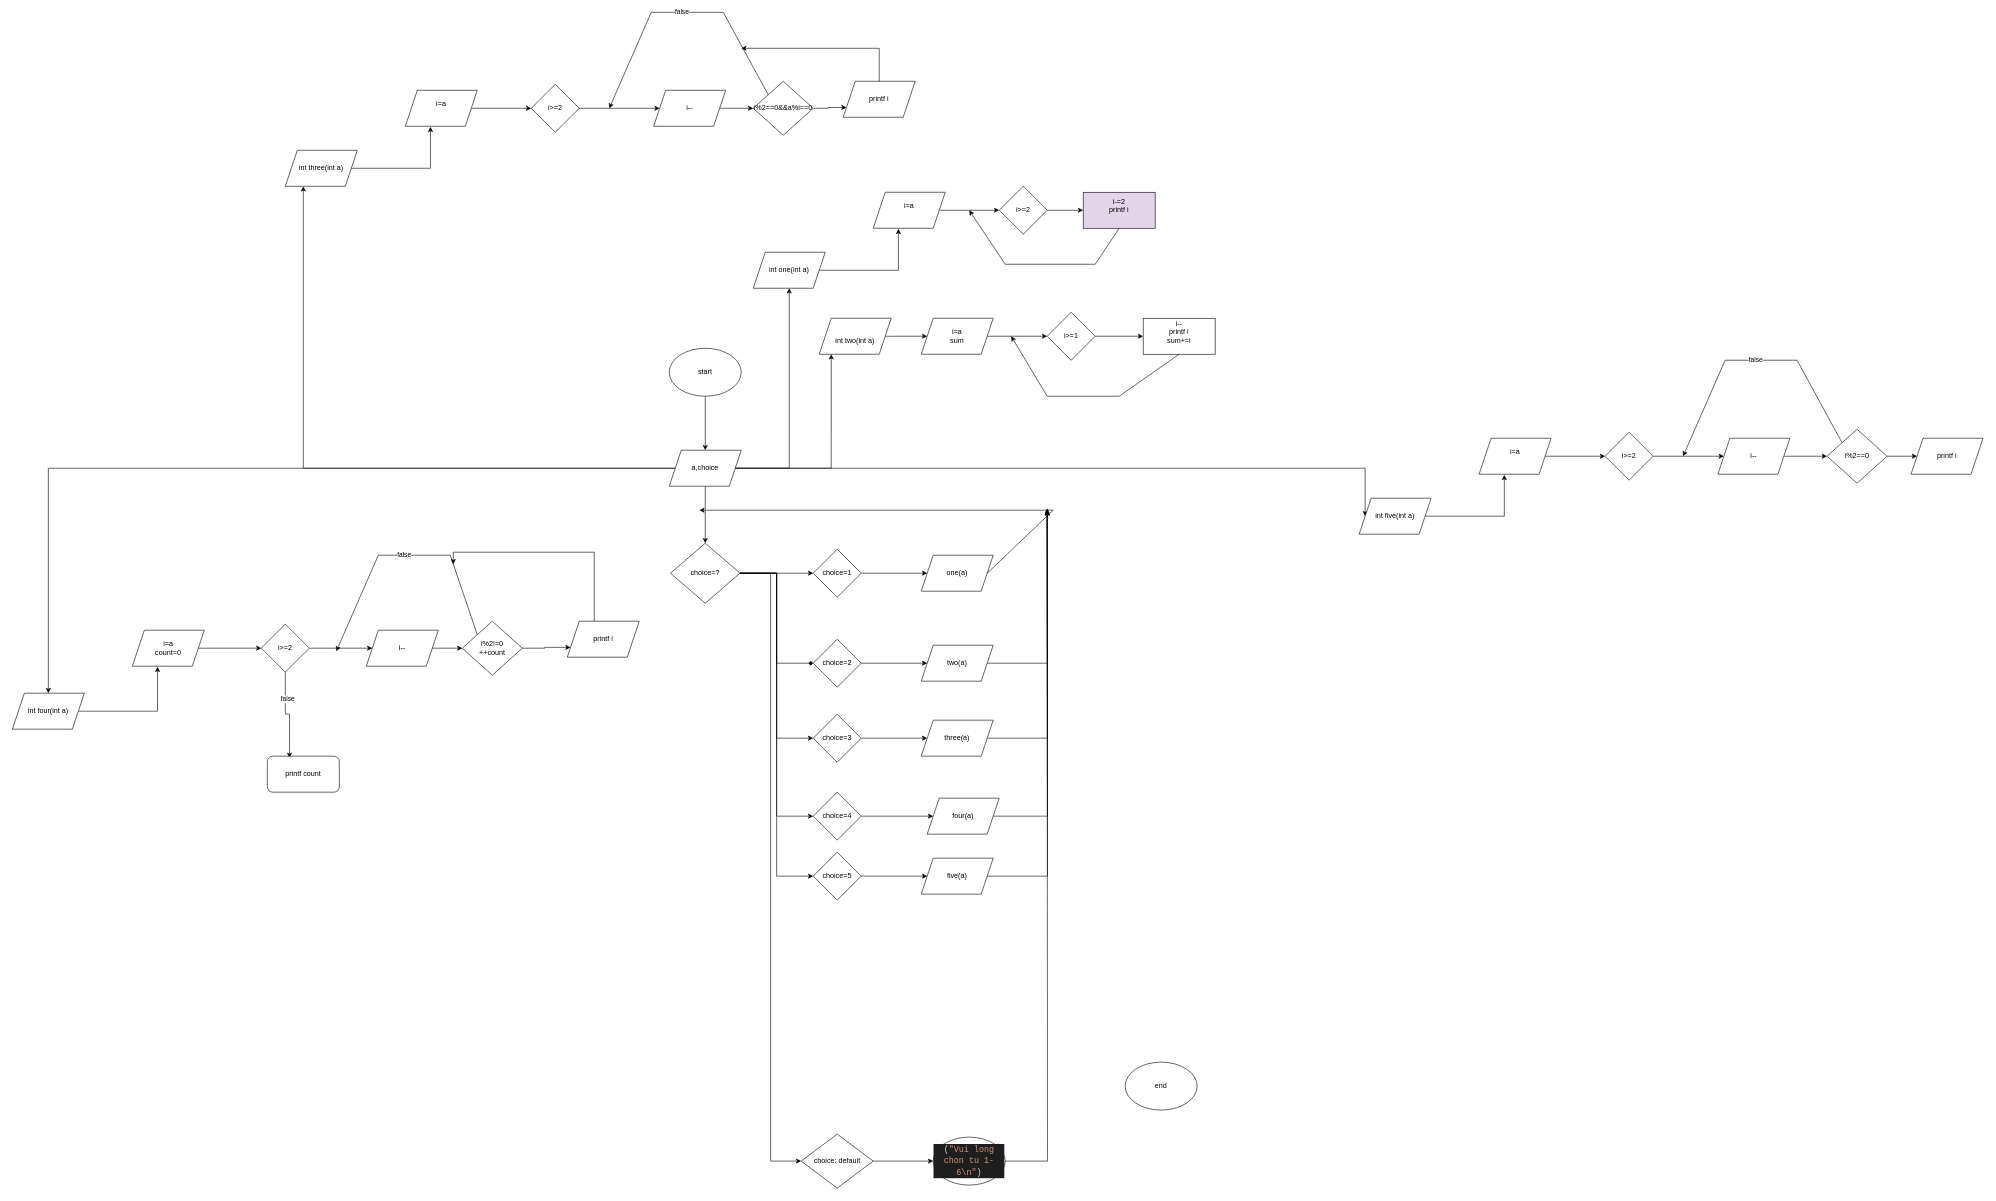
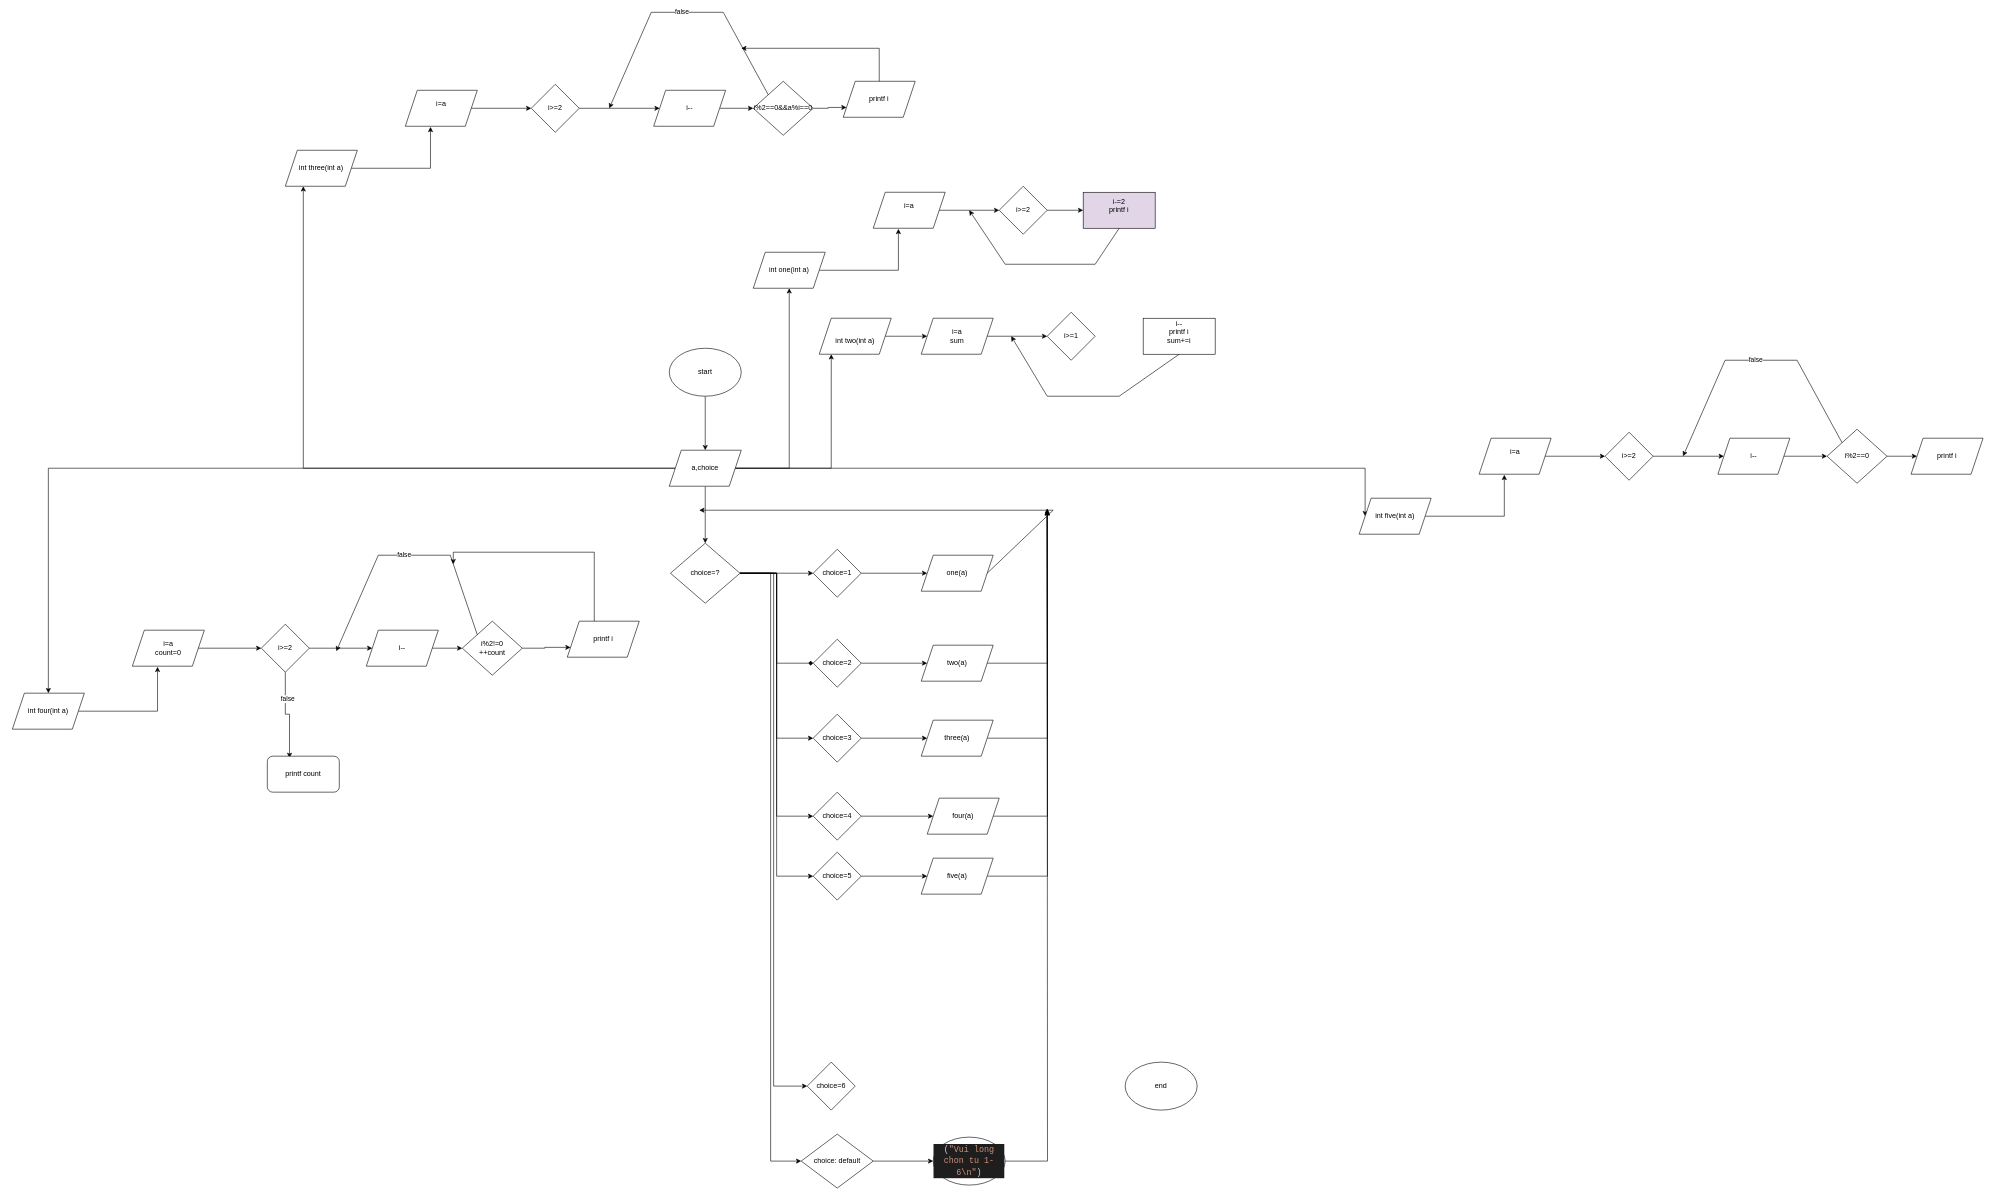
(1137, 336) -> none
none -> (774, 831)
none -> (831, 1086)
